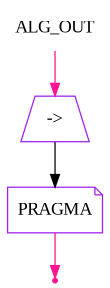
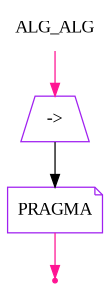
(55, 28) -> (55, 28)
